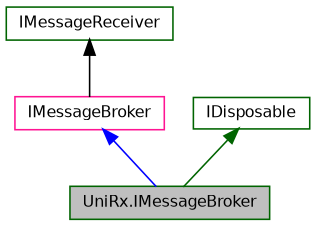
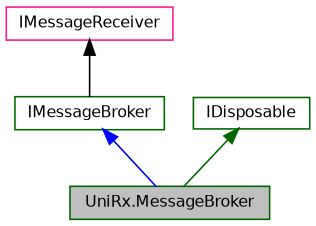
(90, 24) -> (90, 24)
(90, 113) -> (90, 113)
(170, 203) -> (170, 203)
